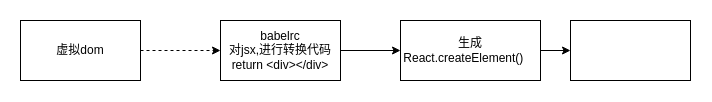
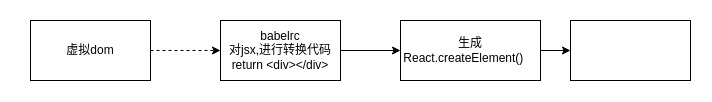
(81, 51) -> (91, 51)
